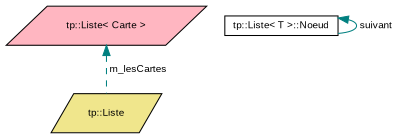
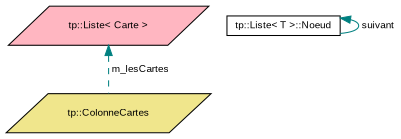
(106, 113) -> (109, 113)
